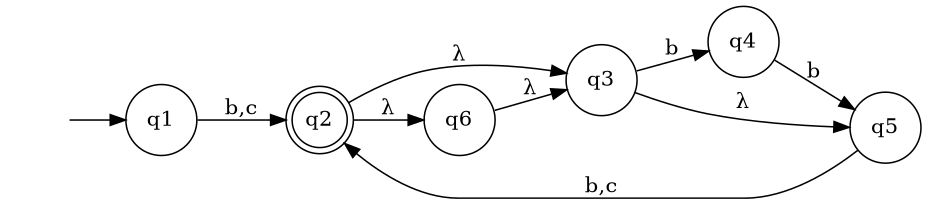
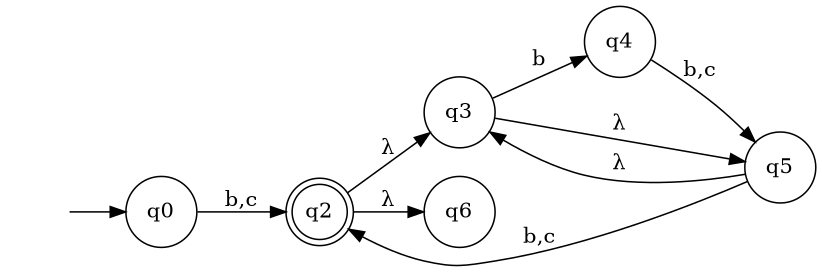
(815, 72) -> (700, 70)
(523, 102) -> (620, 181)
(161, 120) -> (161, 212)
